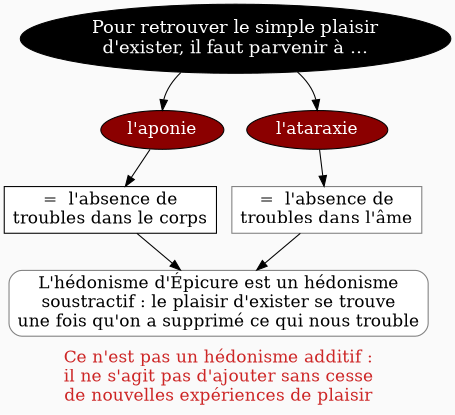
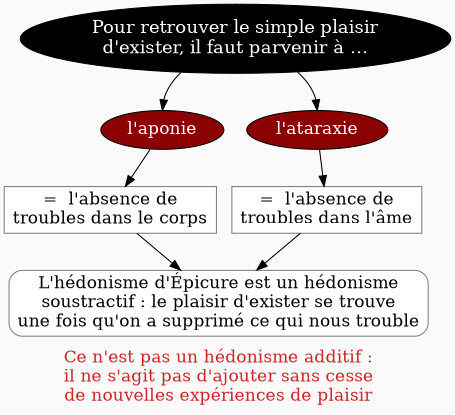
(110, 210) -> (110, 210)
